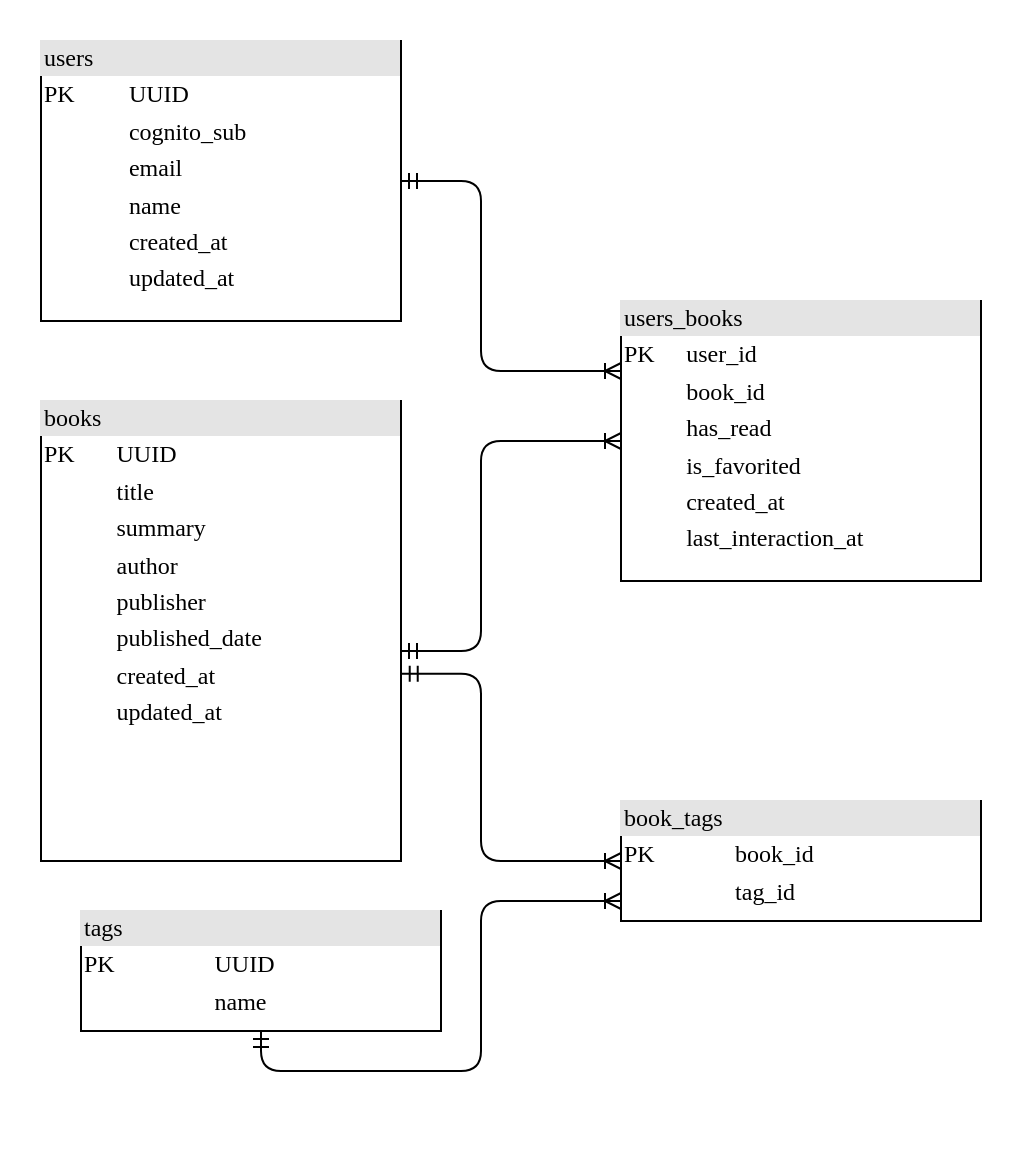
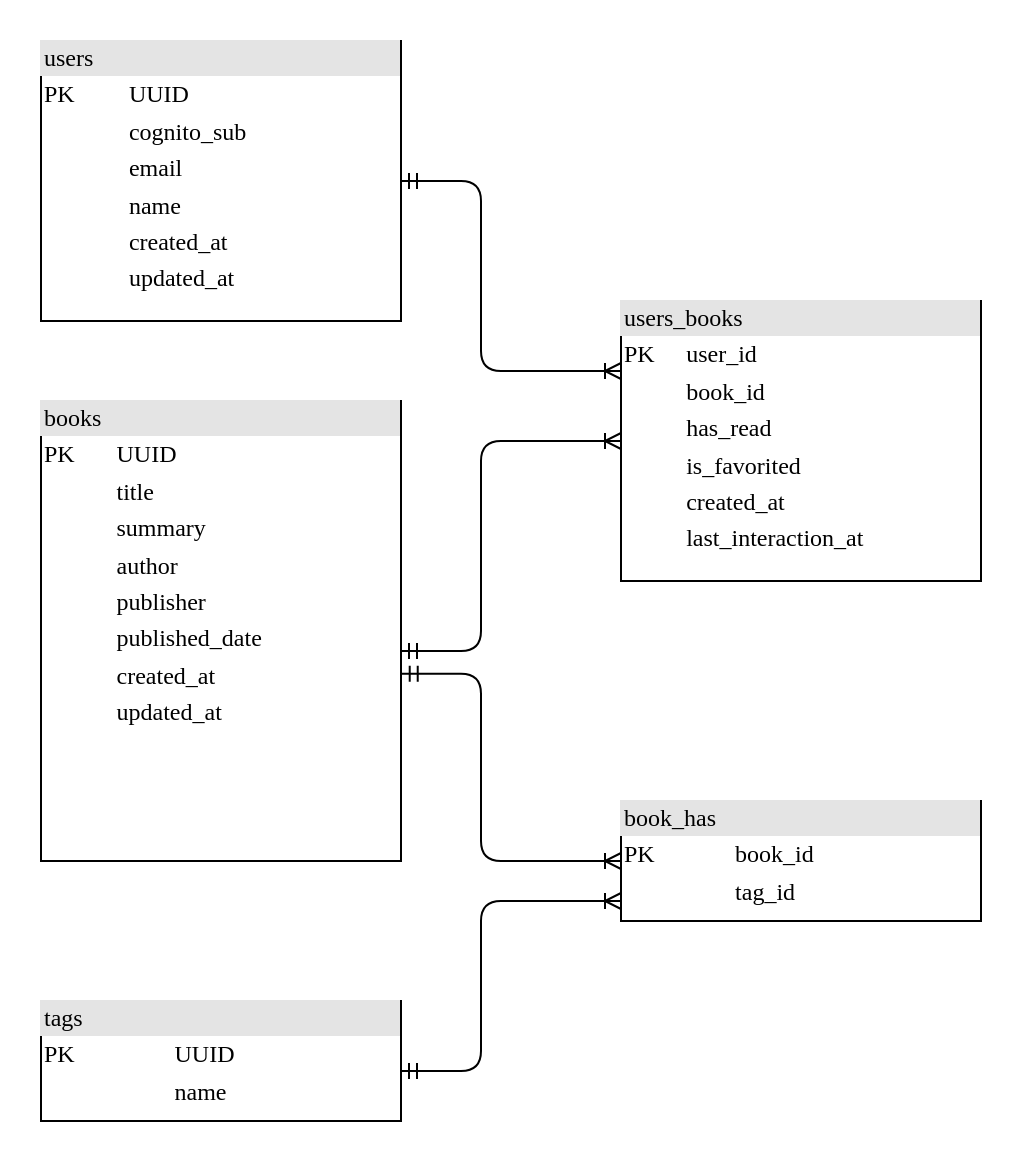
(681, 844) -> (678, 844)
(261, 971) -> (221, 1061)
